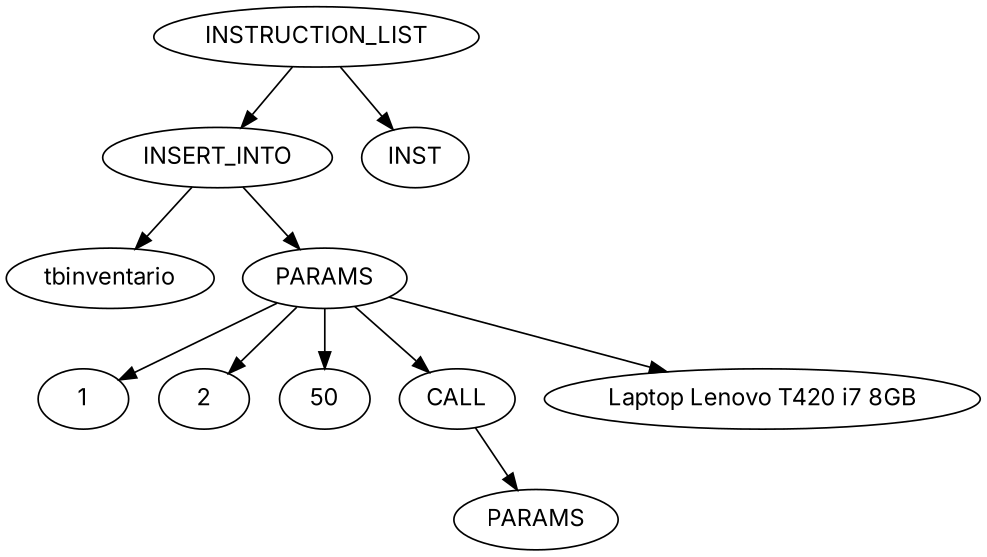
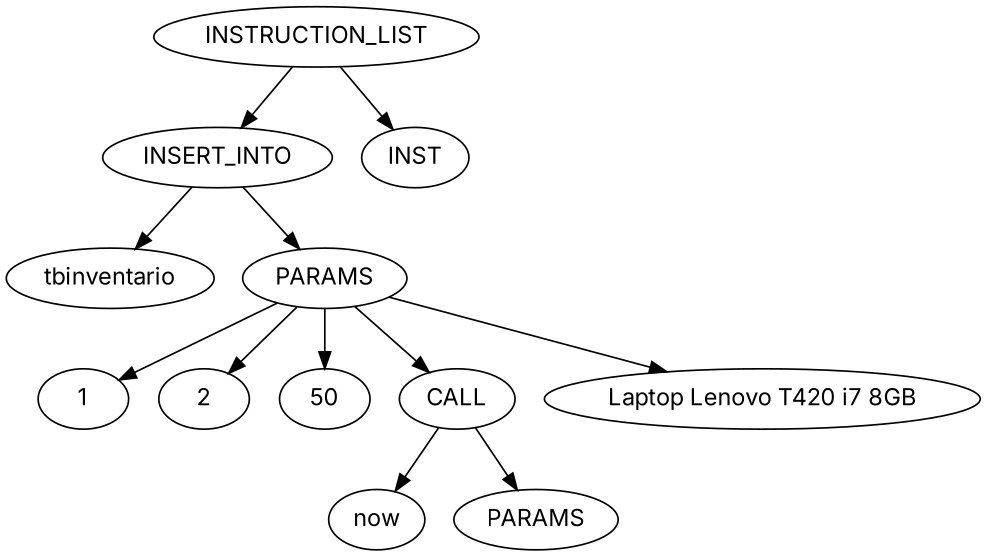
none -> (377, 520)
